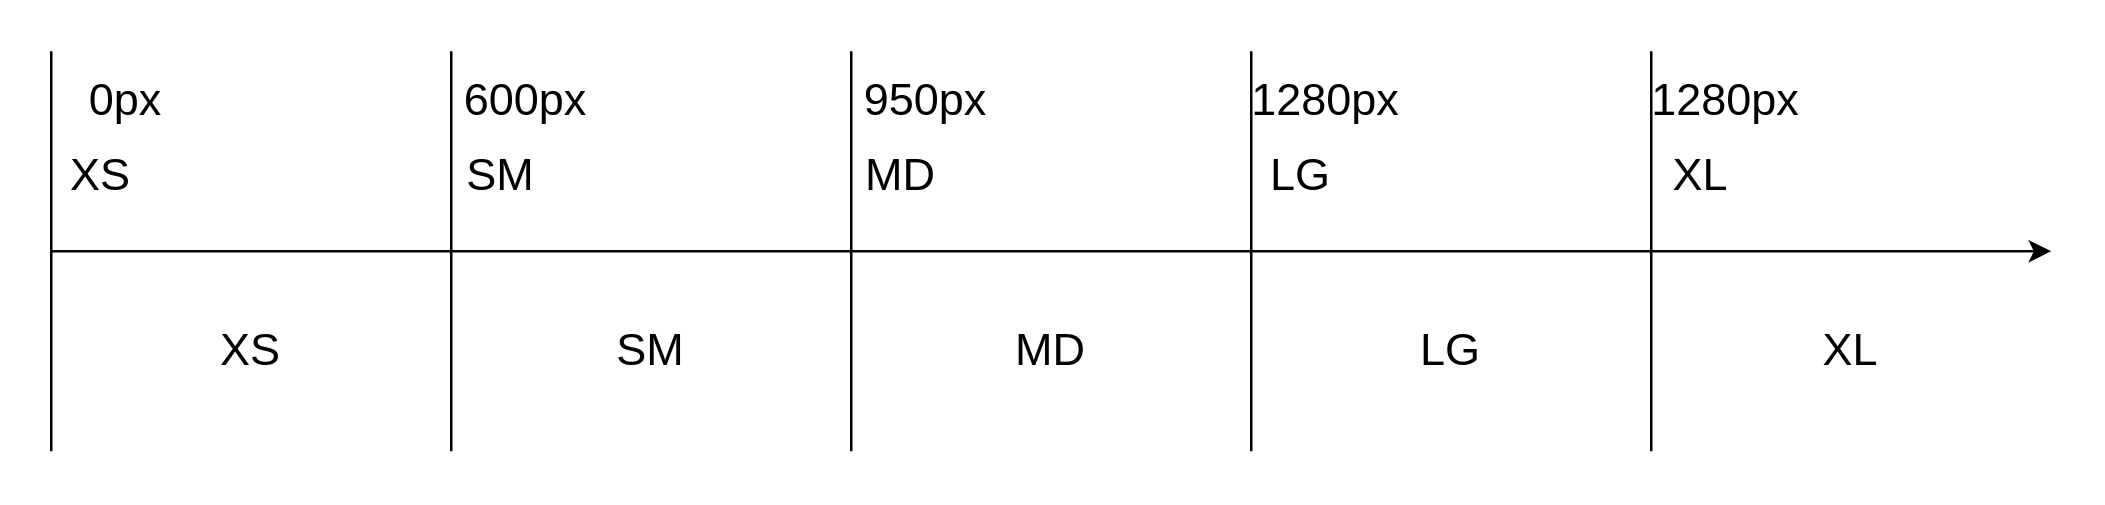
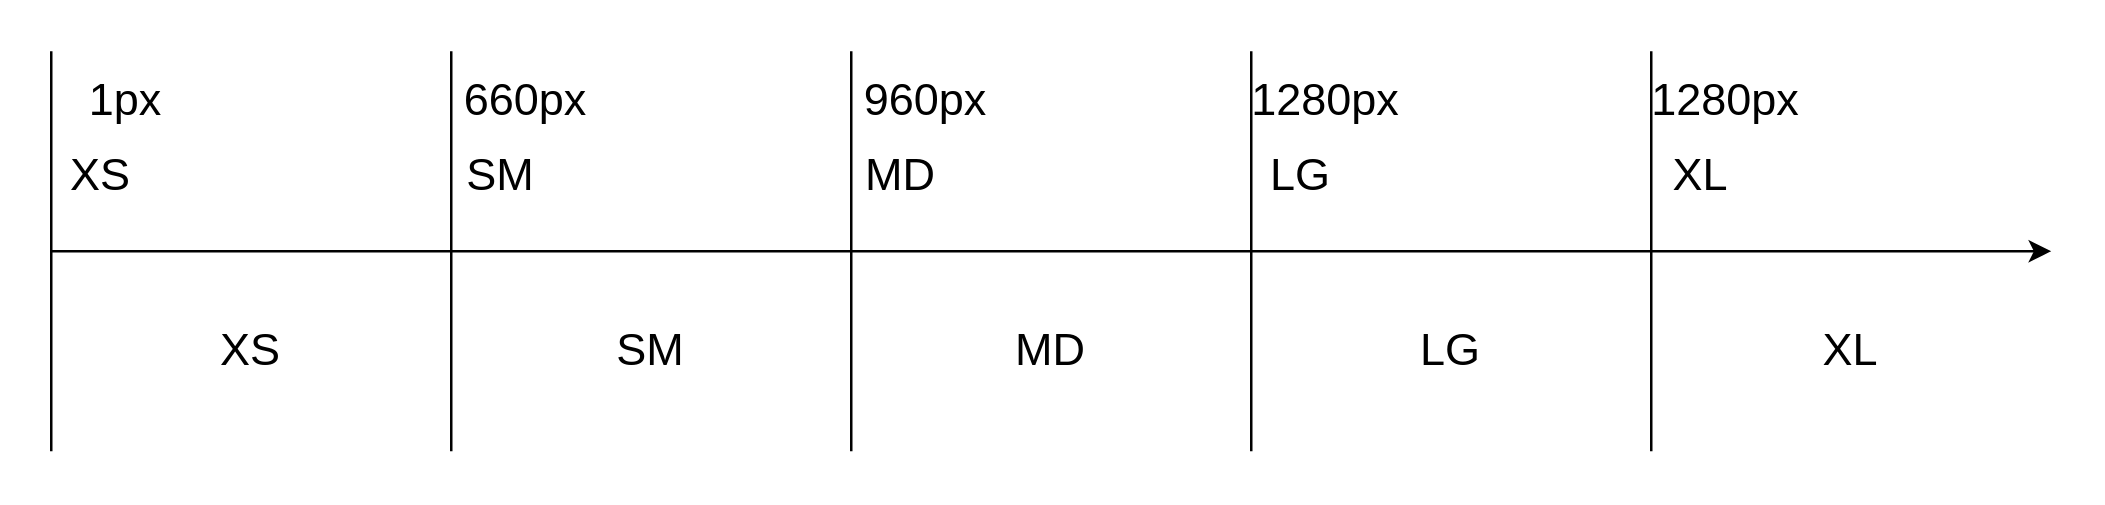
(126, 101) -> (126, 101)
(526, 101) -> (526, 101)
(926, 101) -> (926, 101)
